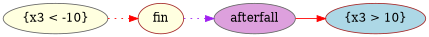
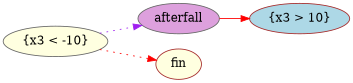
(195, 19) -> (117, 30)
